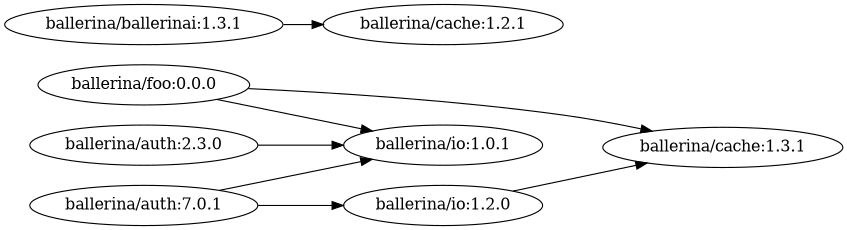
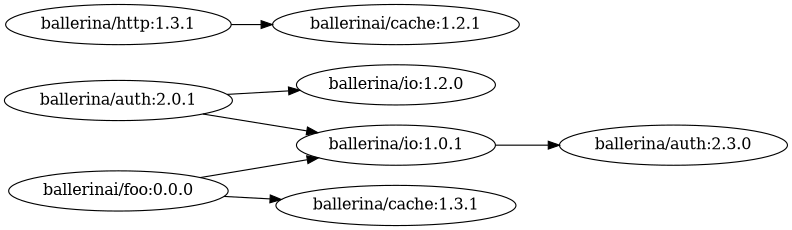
(144, 25) -> (118, 25)
(443, 25) -> (396, 25)
(144, 85) -> (118, 191)
(295, 145) -> (522, 145)
(574, 178) -> none
(144, 205) -> (118, 100)
